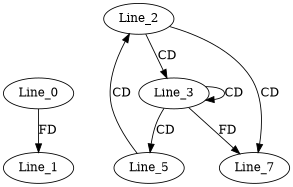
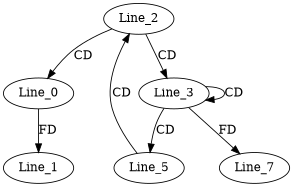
(242, 66) -> (79, 46)
